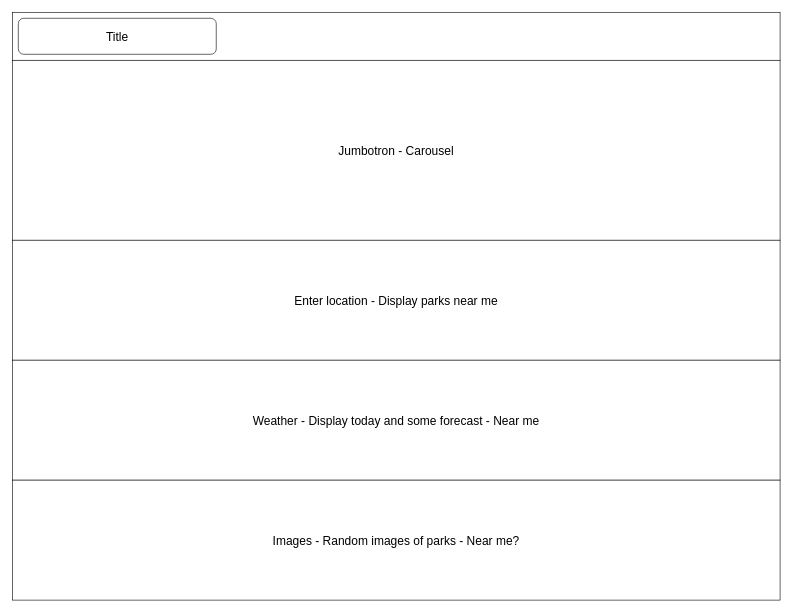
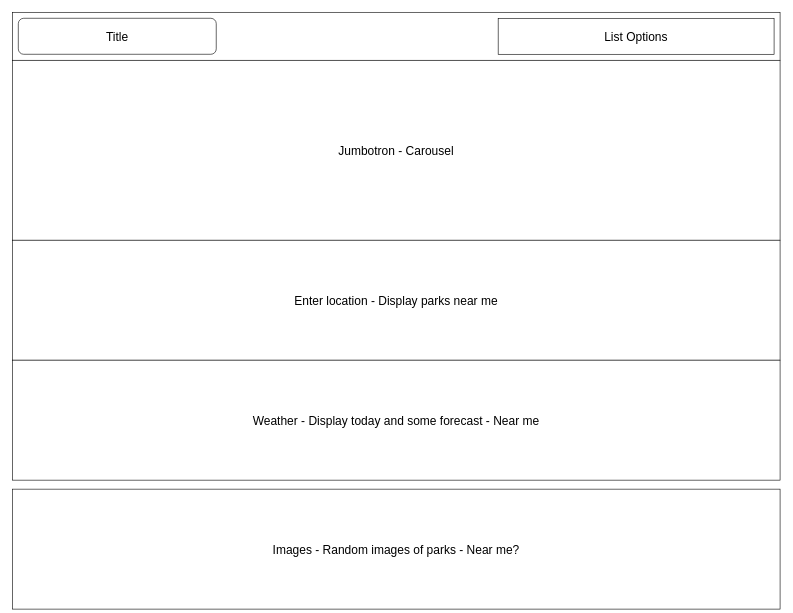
none -> (636, 36)
(396, 540) -> (396, 549)
